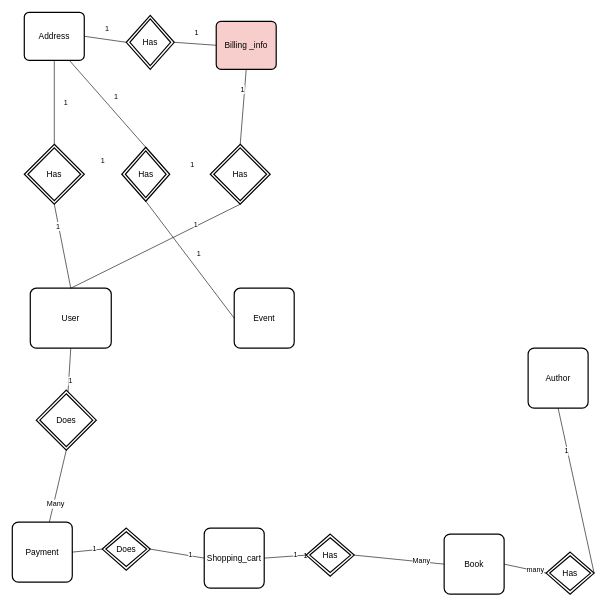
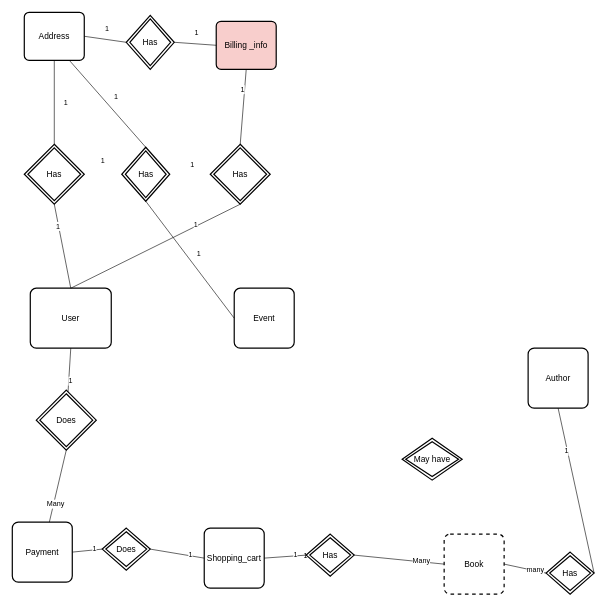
none -> (432, 459)
(474, 564) -> (474, 564)
